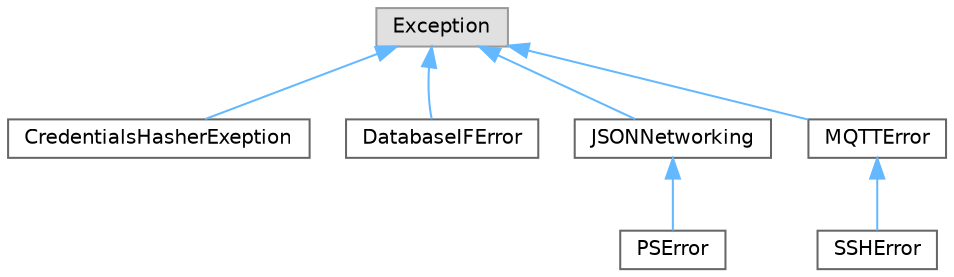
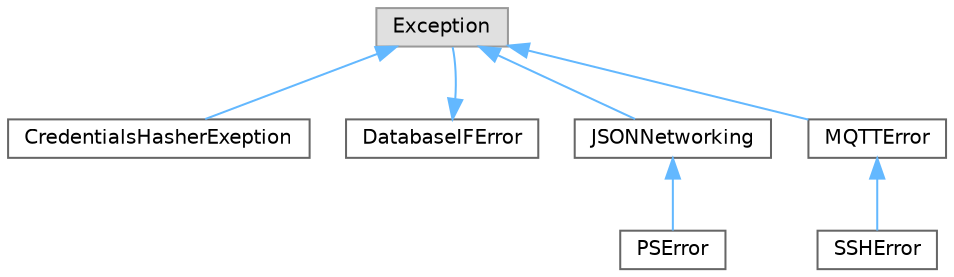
(429, 93) -> (456, 73)
